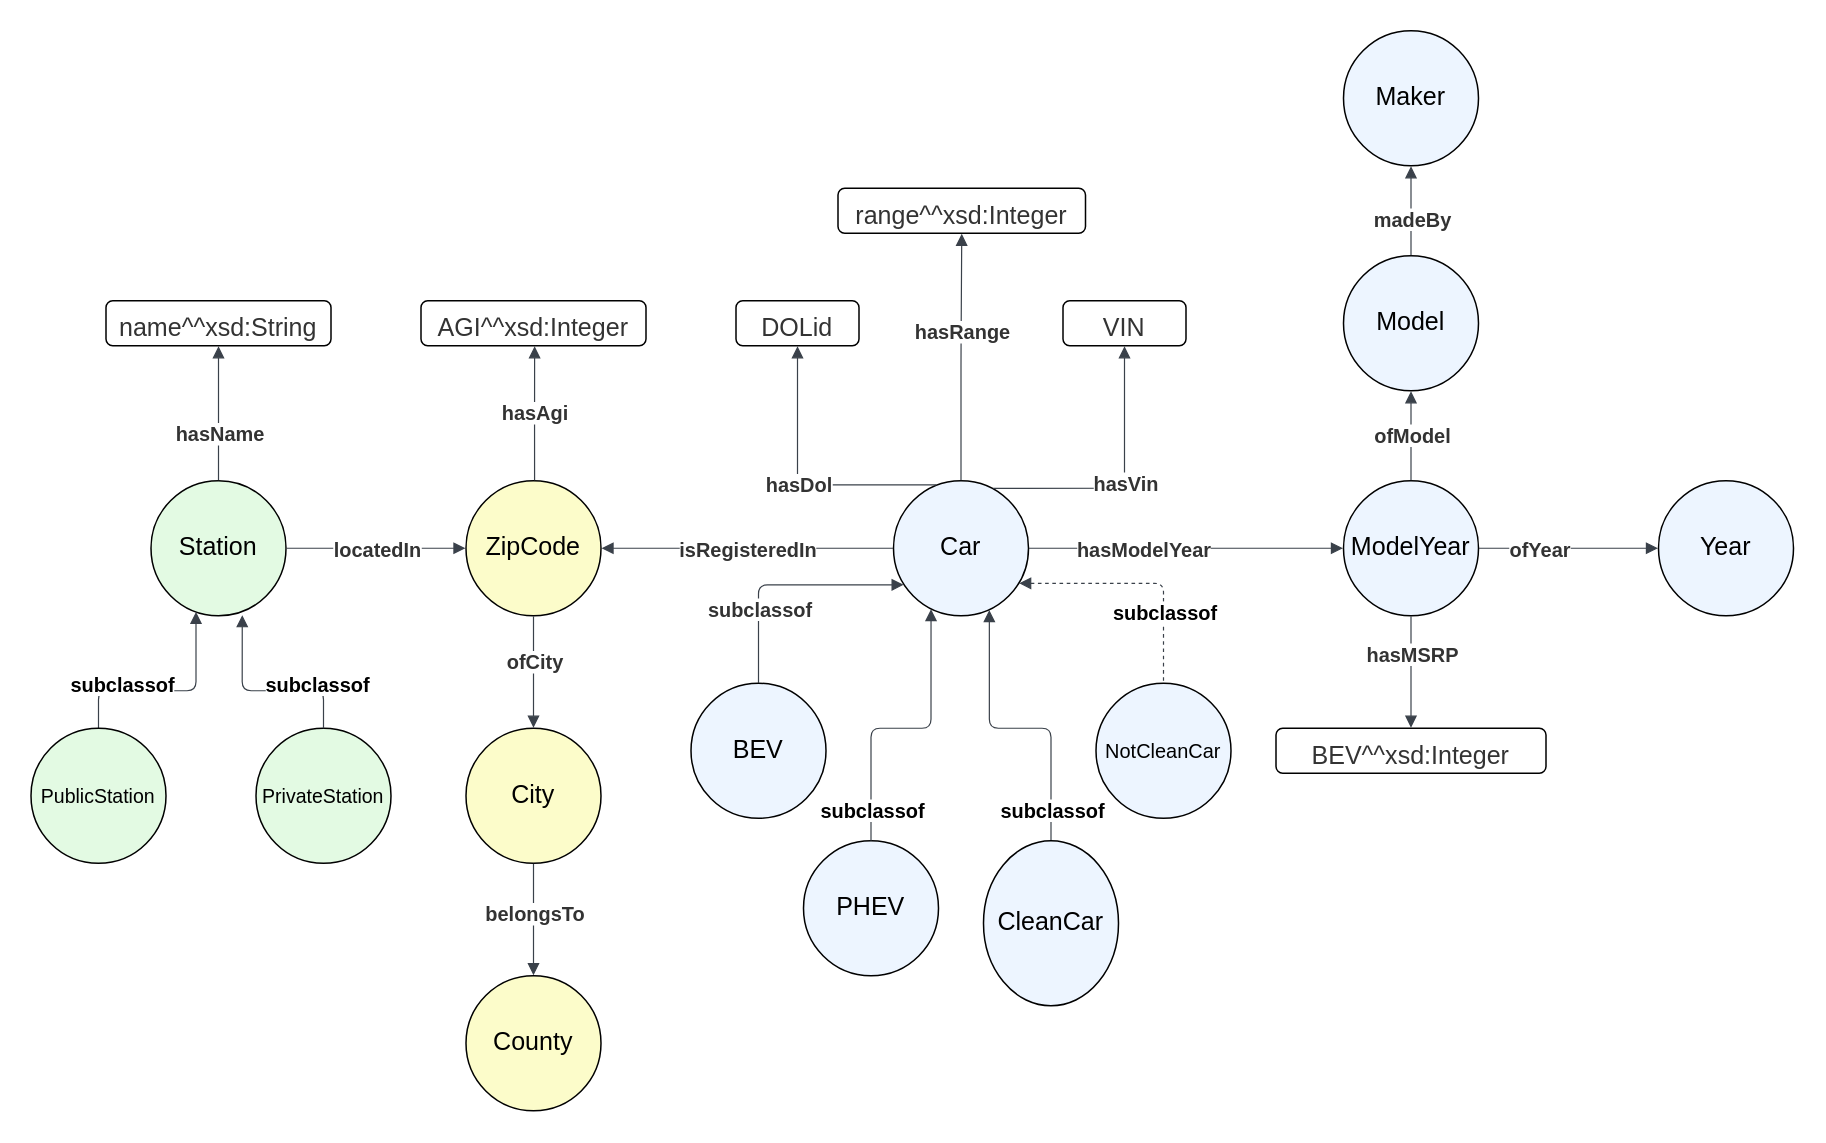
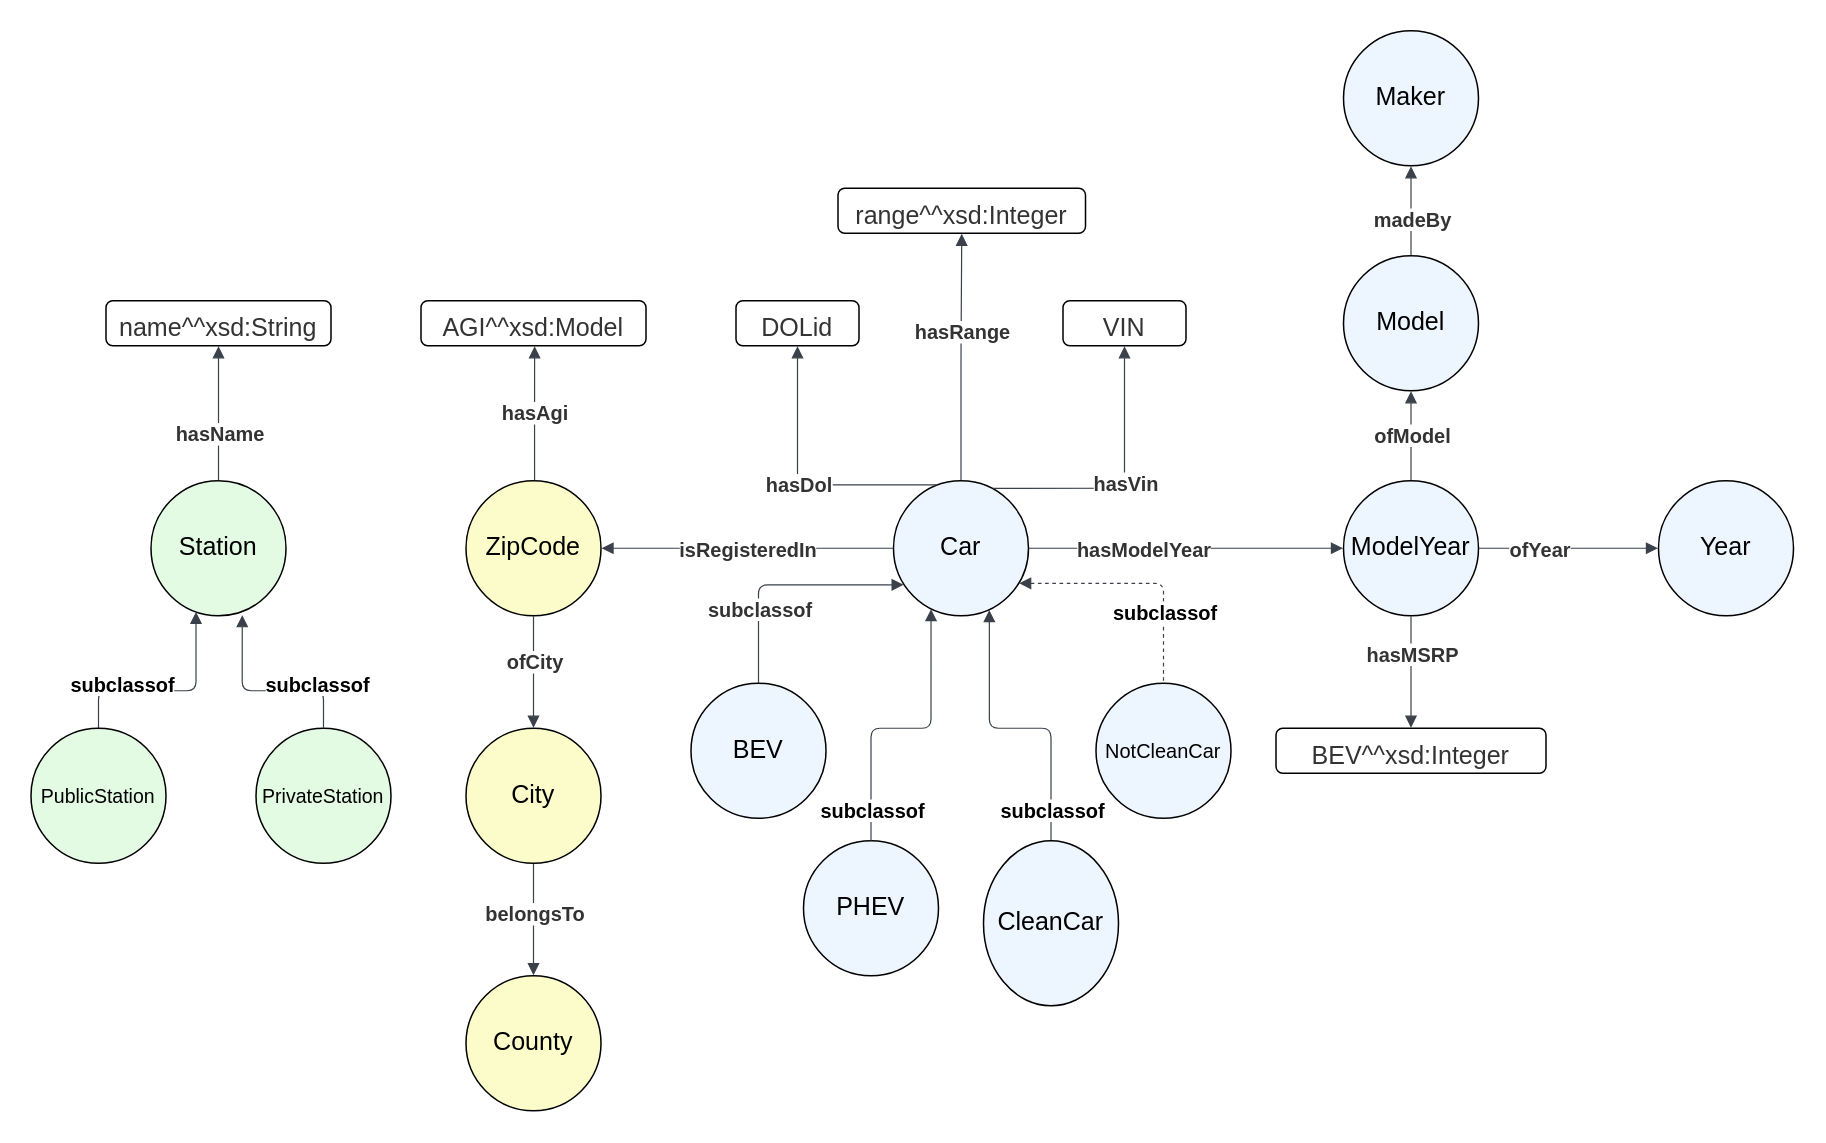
(533, 344) -> (533, 329)
(369, 548) -> none
